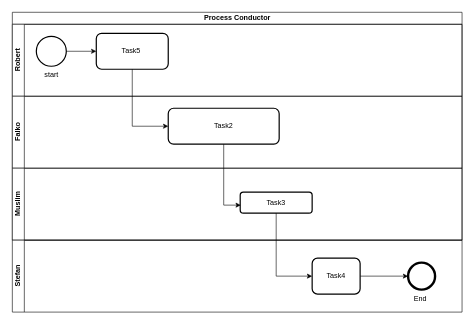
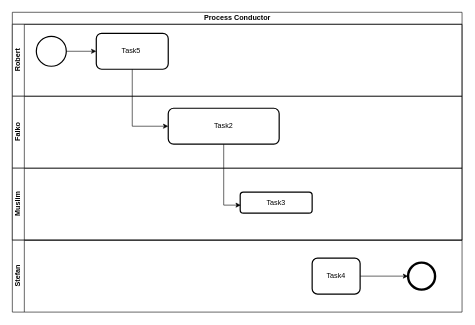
(51, 75) -> none
(276, 275) -> none
(420, 299) -> none
